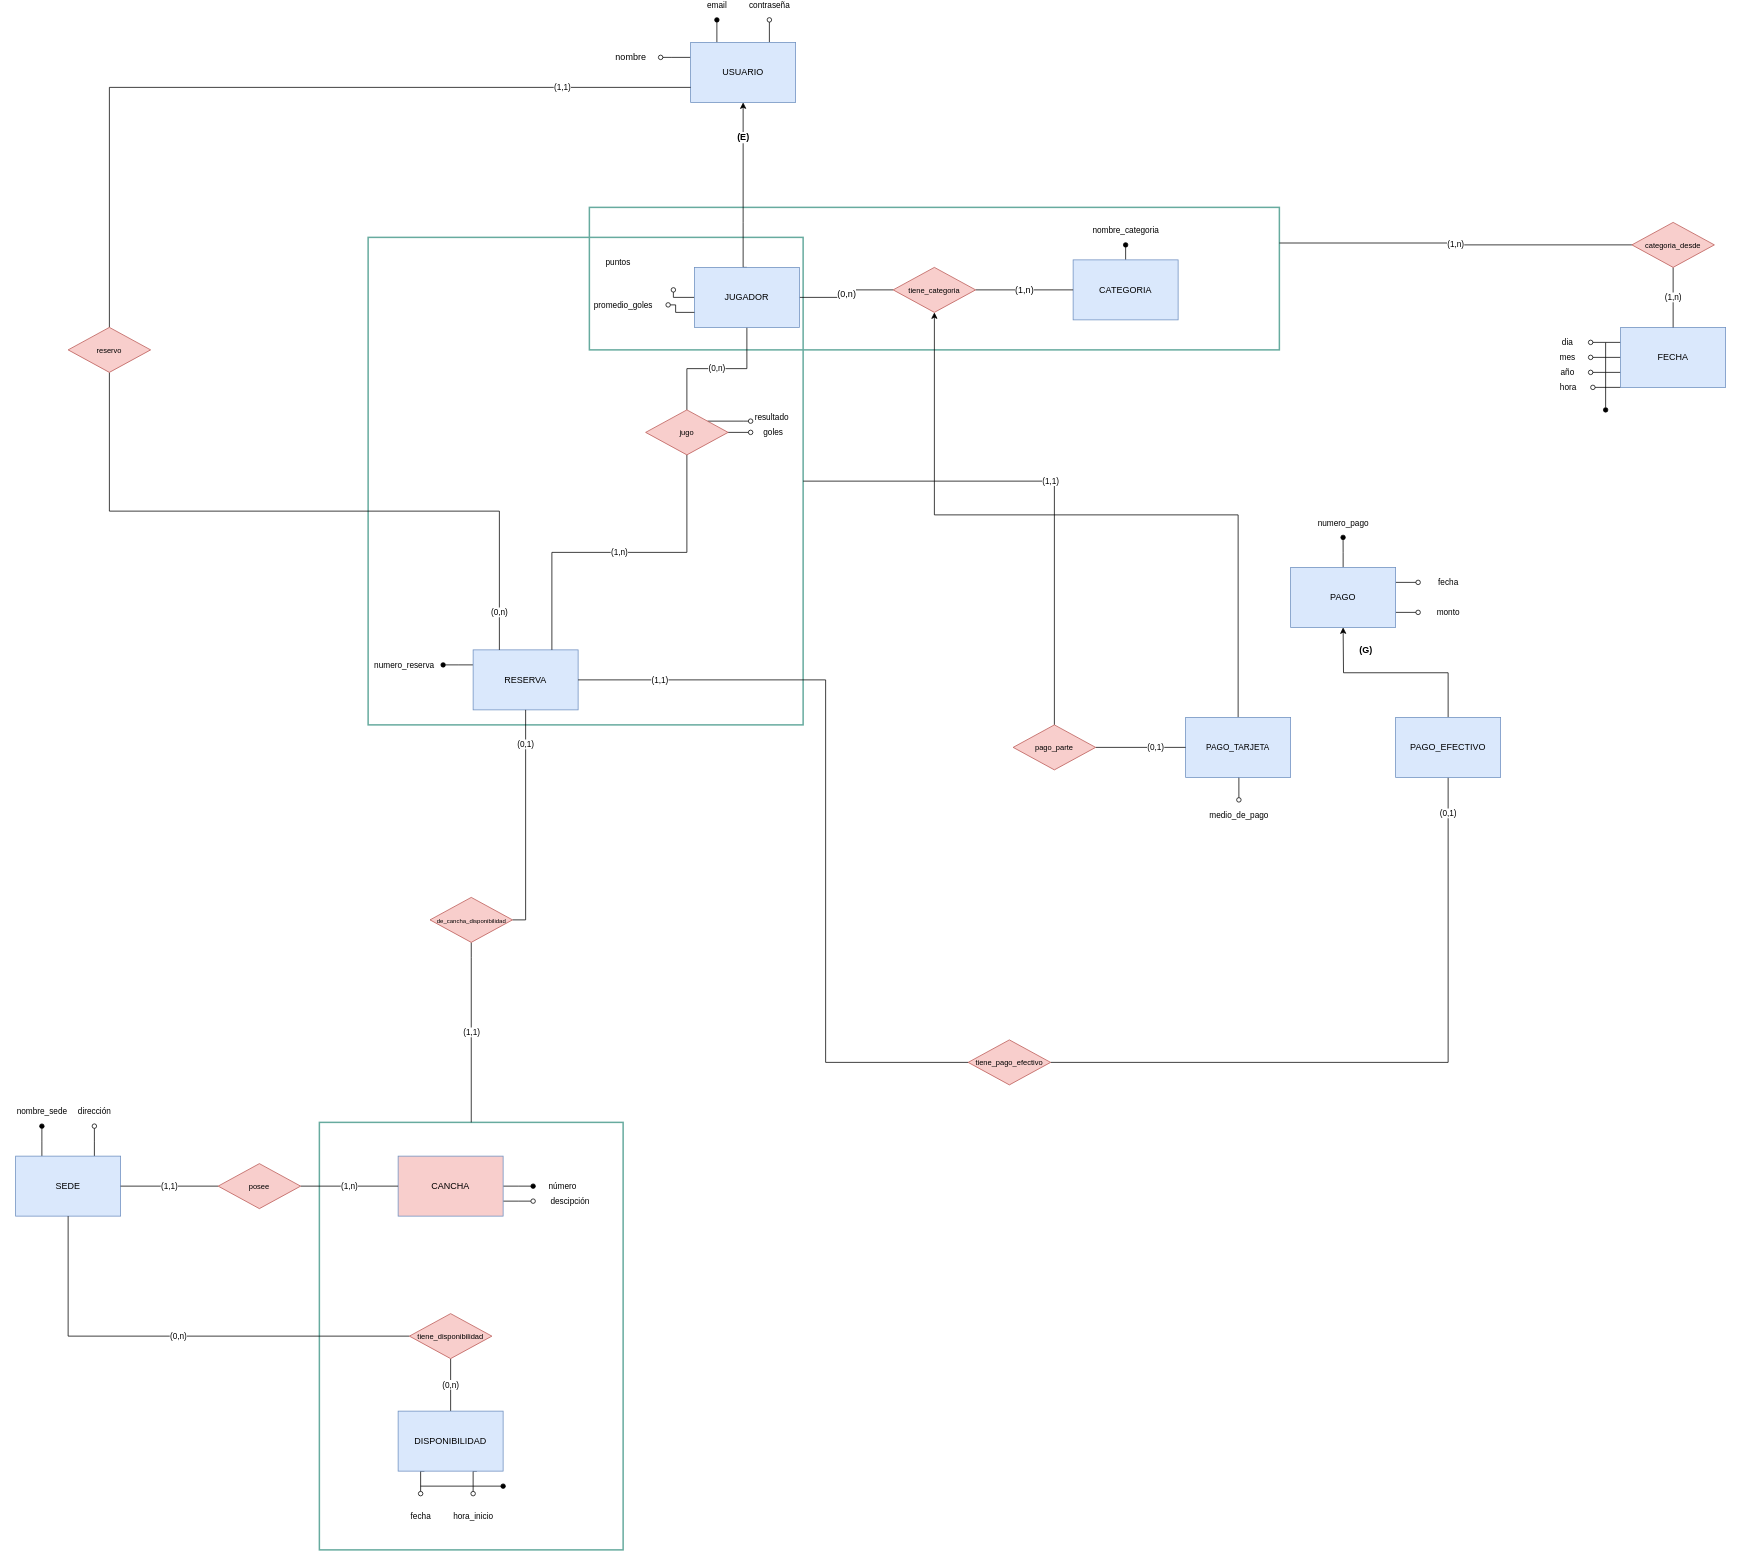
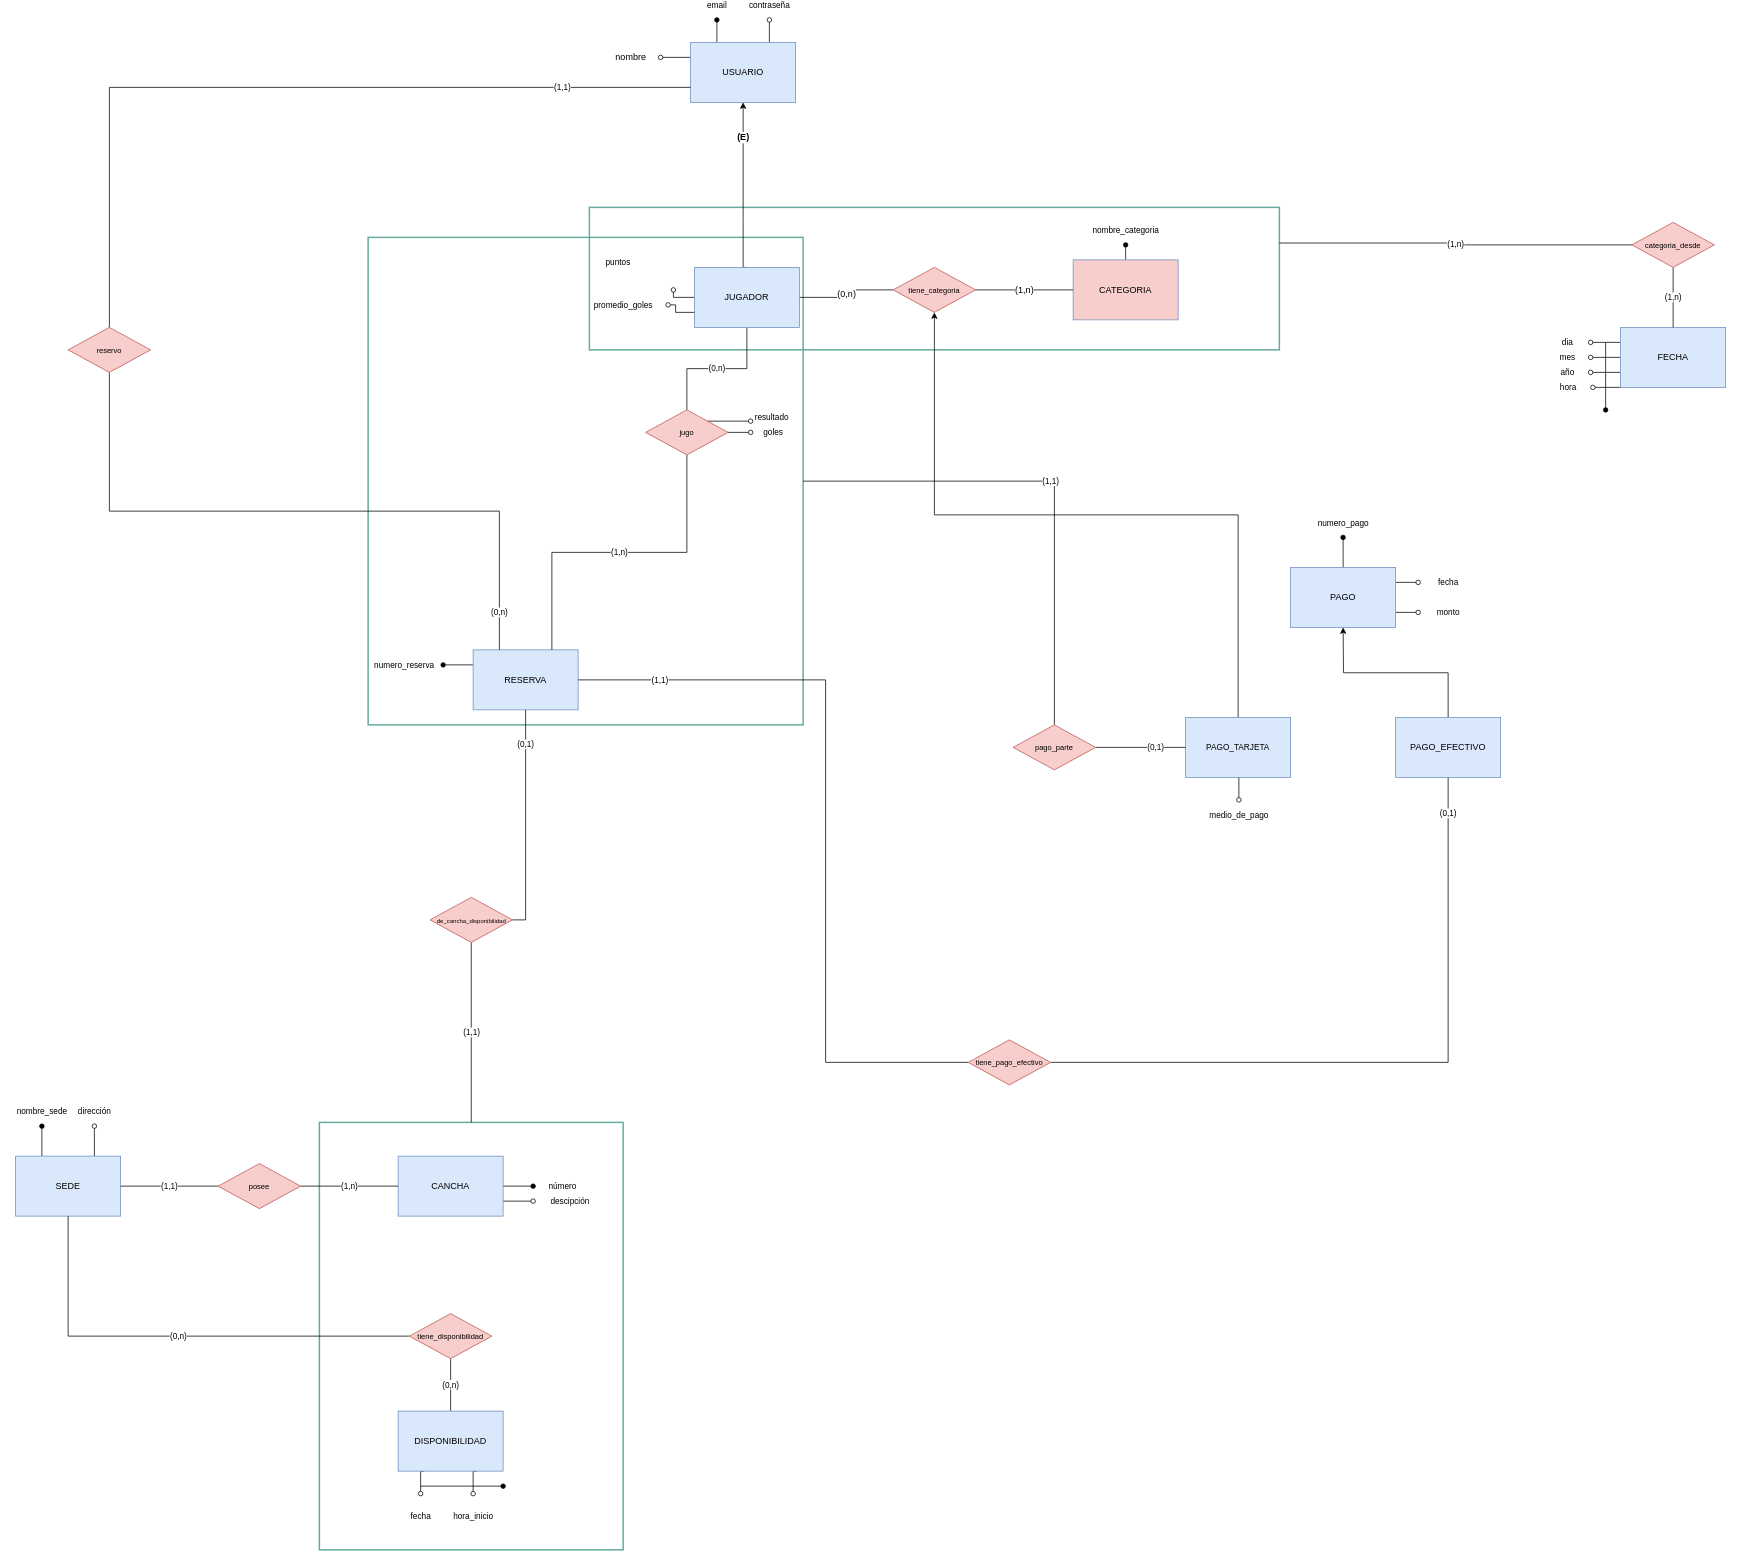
(1125, 290) -> (1125, 290)
(1365, 650) -> none
(450, 1186) -> (450, 1186)
